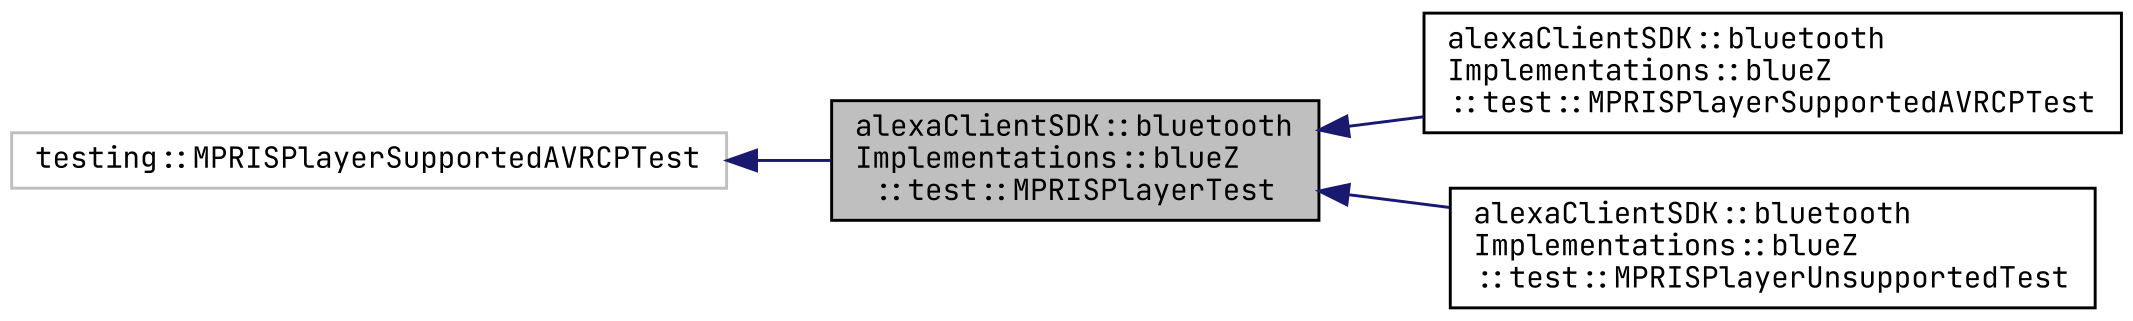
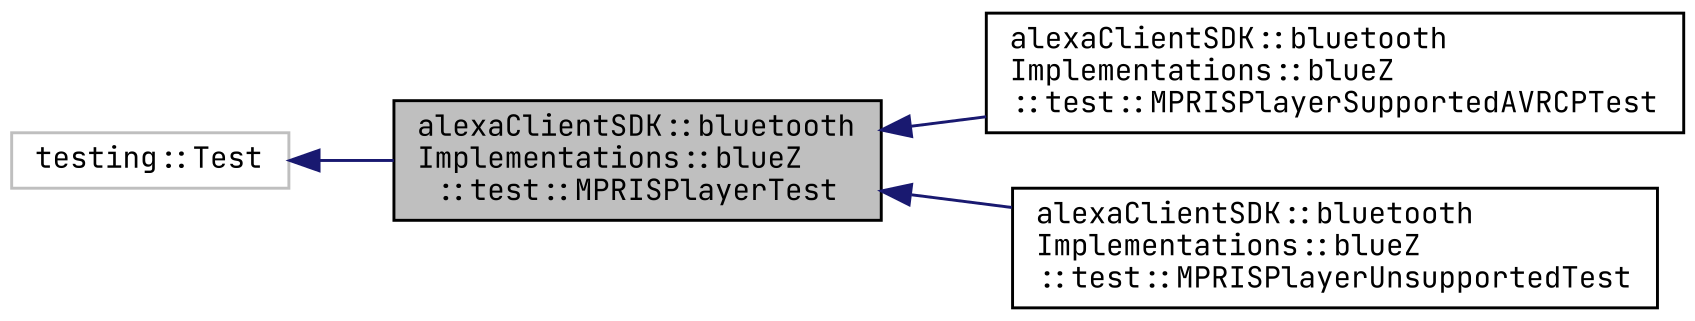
(369, 160) -> (150, 160)
